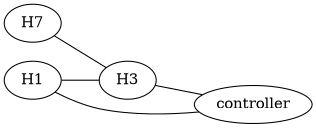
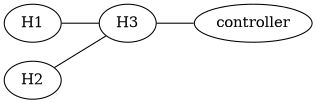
(33, 23) -> (33, 80)
(125, 113) -> none
